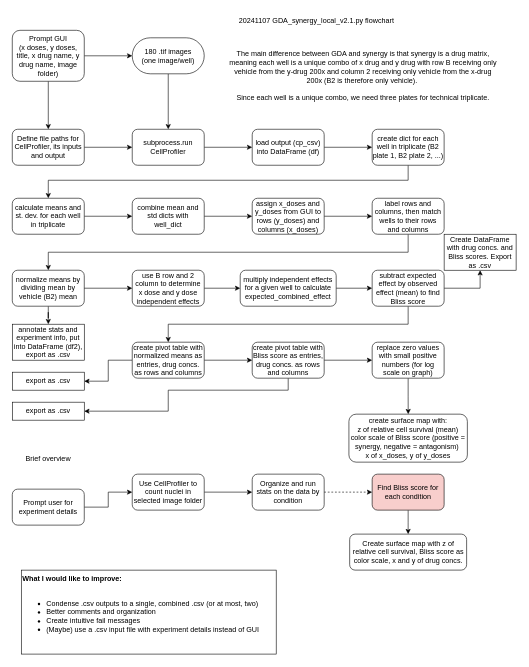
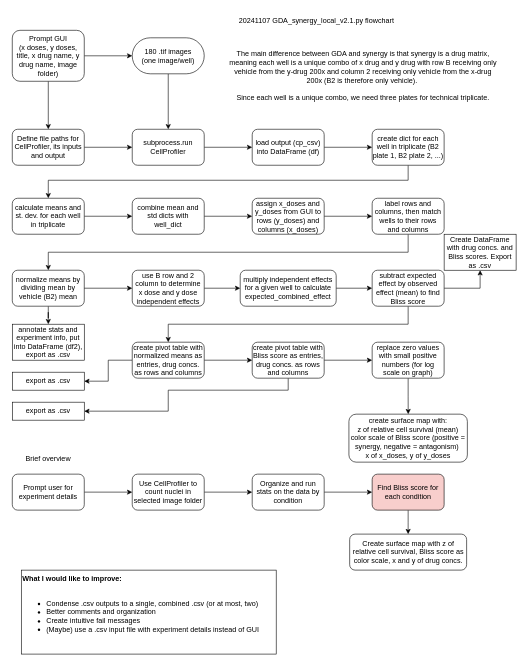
(346, 492) -> (346, 492)
(48, 507) -> (48, 492)
